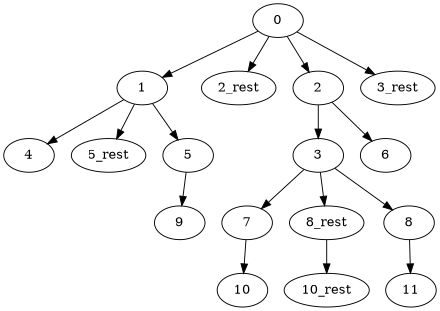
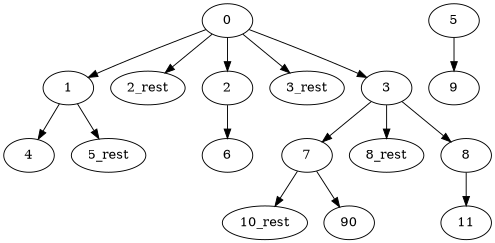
(318, 117) -> (304, 51)
(162, 118) -> none
(327, 252) -> (289, 185)
(242, 290) -> (349, 223)
